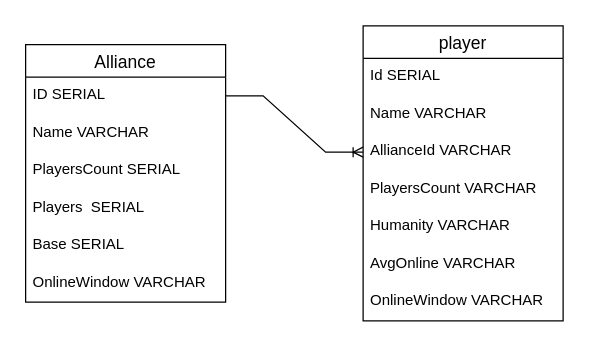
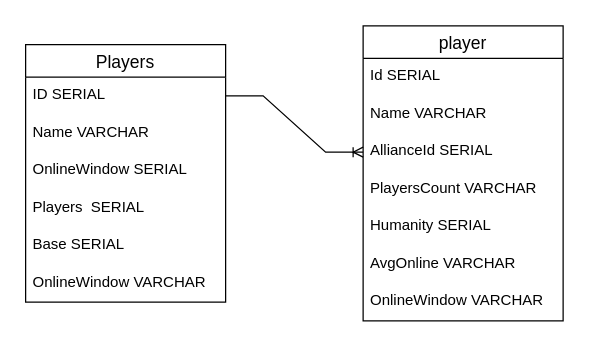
(125, 62) -> (125, 62)
(438, 150) -> (434, 150)
(108, 169) -> (105, 169)
(433, 225) -> (429, 225)
